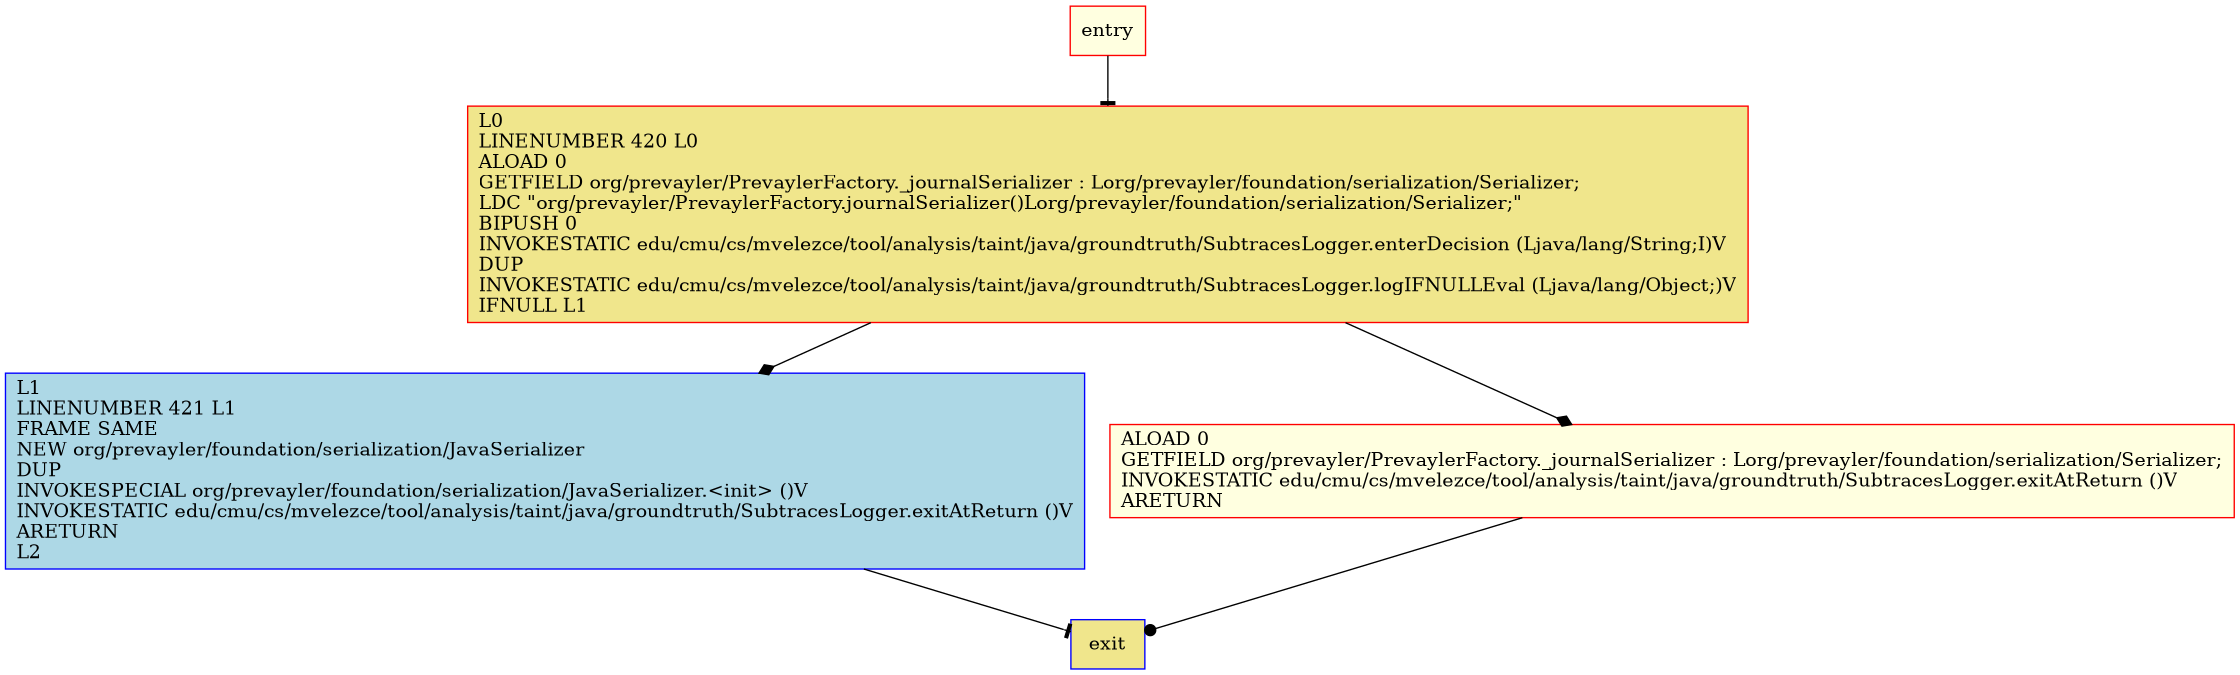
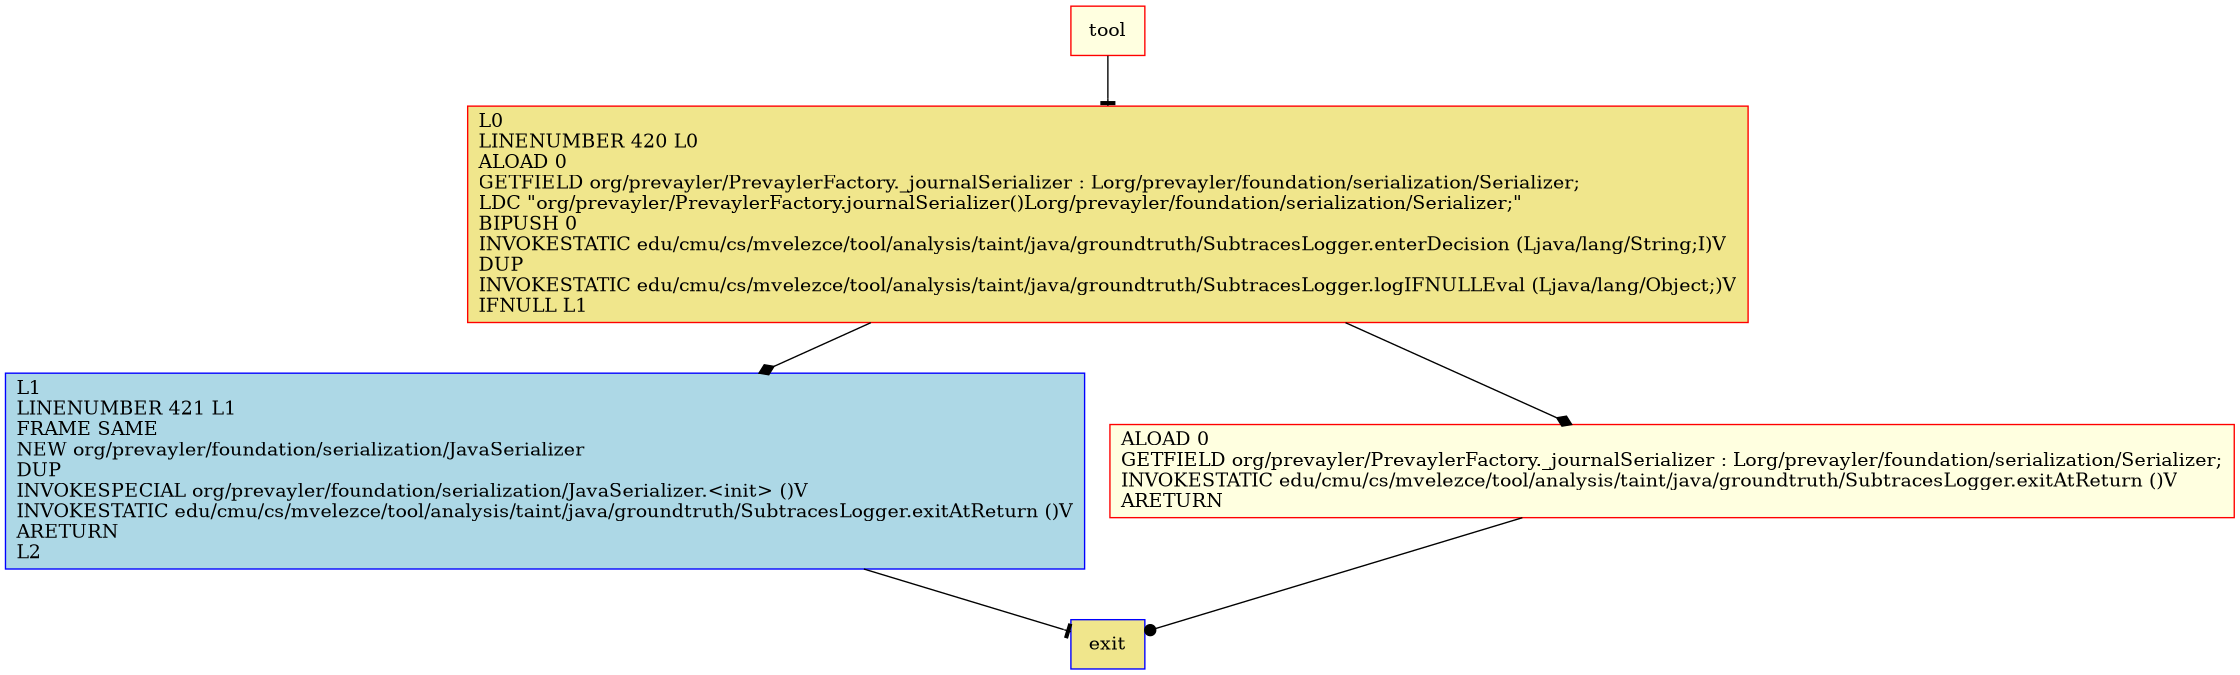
(1108, 31) -> (1108, 31)
